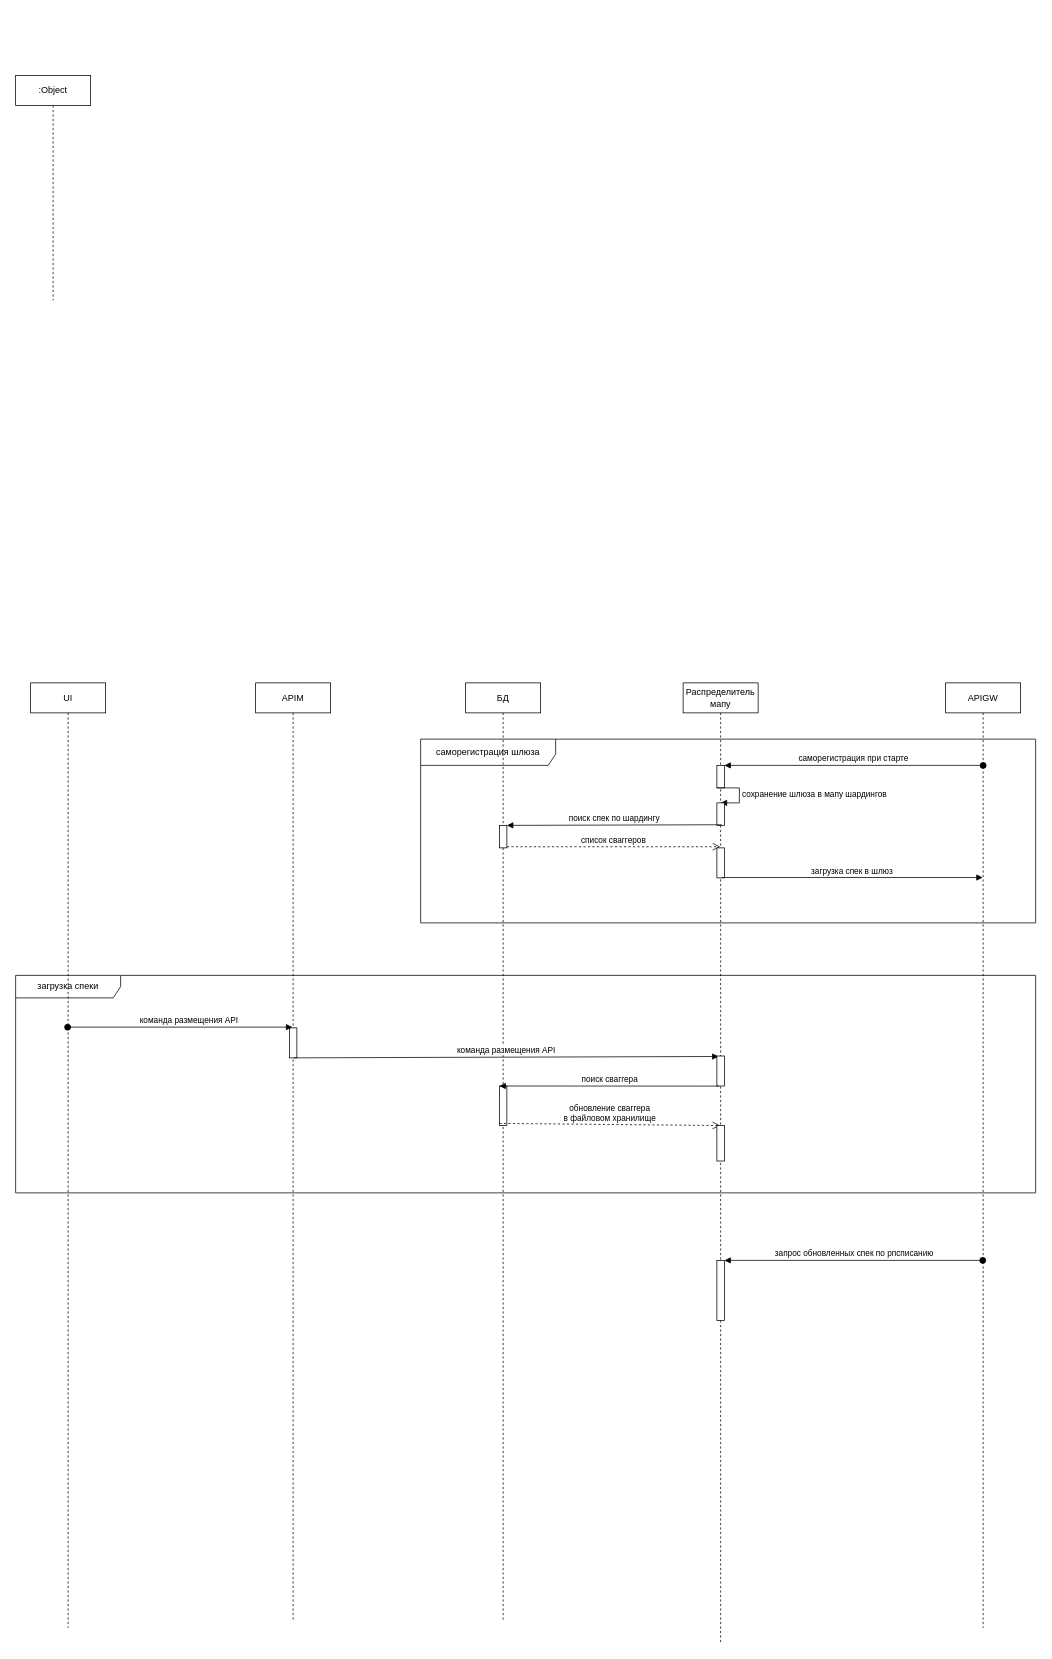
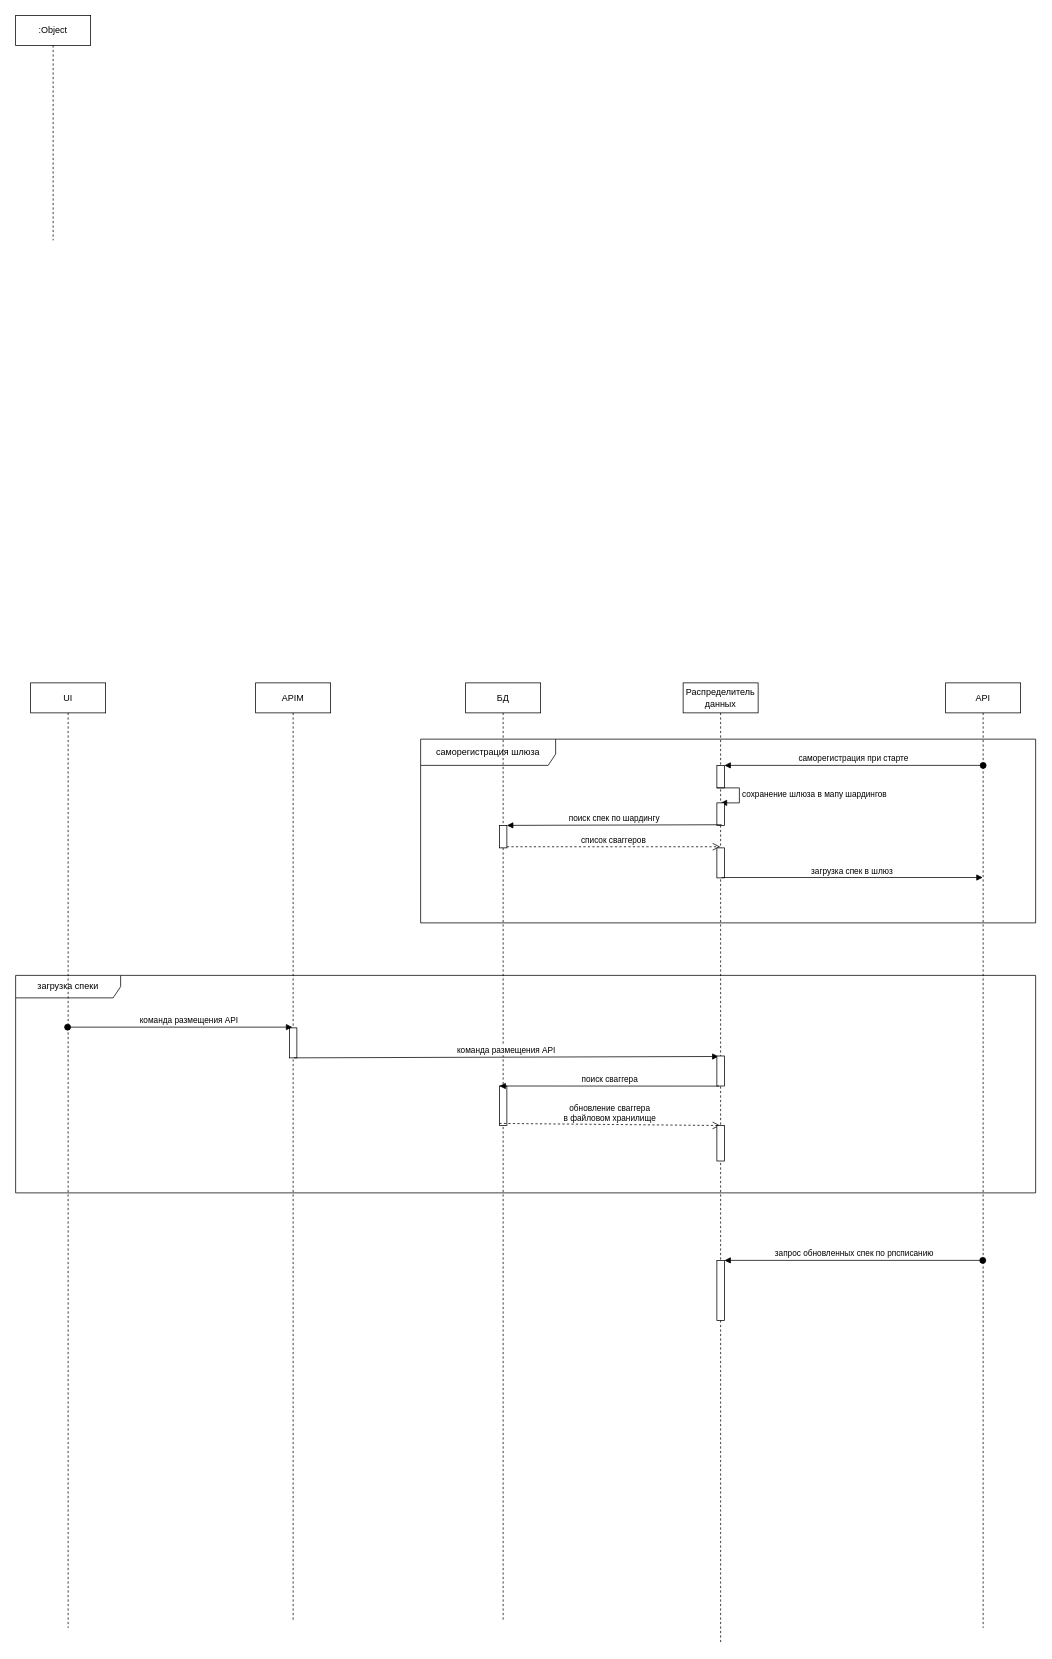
(53, 188) -> (53, 128)
(720, 698) -> (720, 698)
(983, 698) -> (983, 698)
